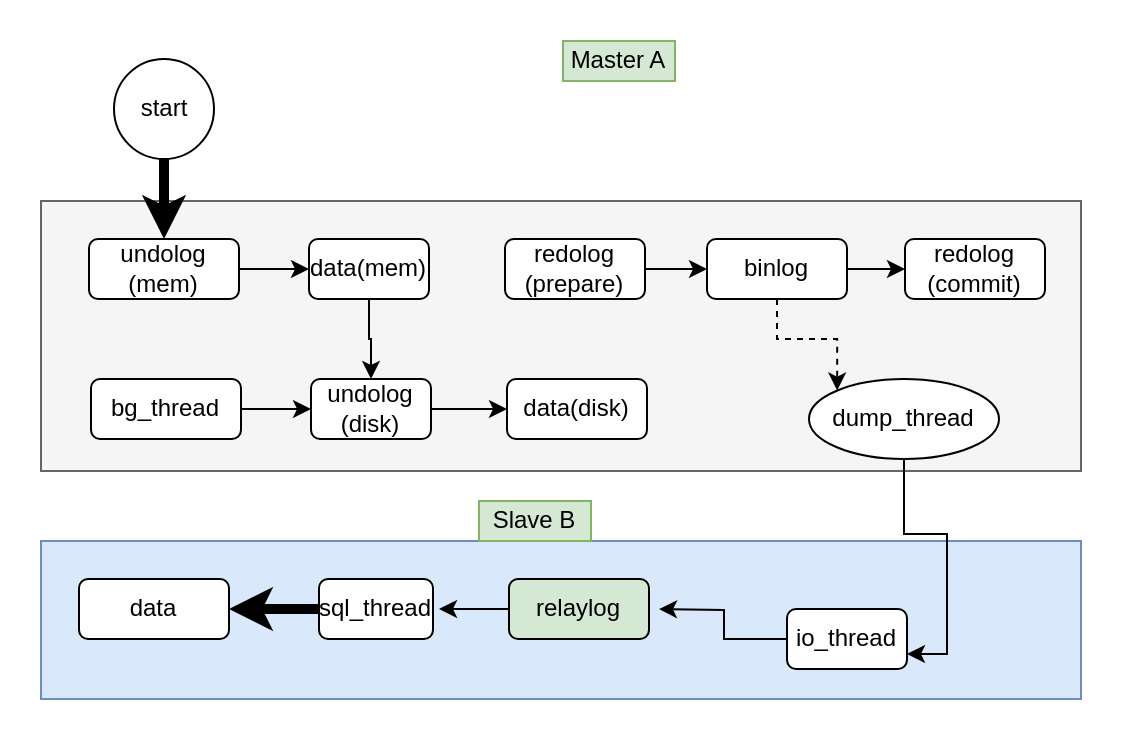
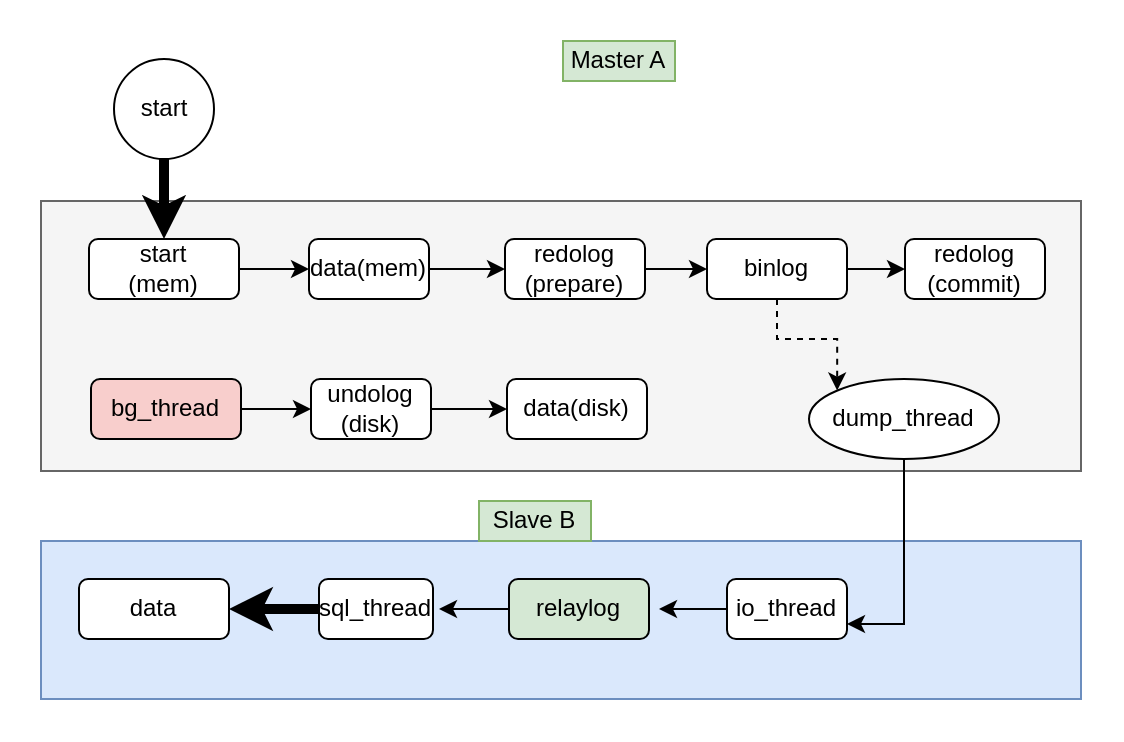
(164, 269) -> (164, 269)
(369, 333) -> (464, 269)
(166, 409) -> (166, 409)
(847, 639) -> (787, 609)
